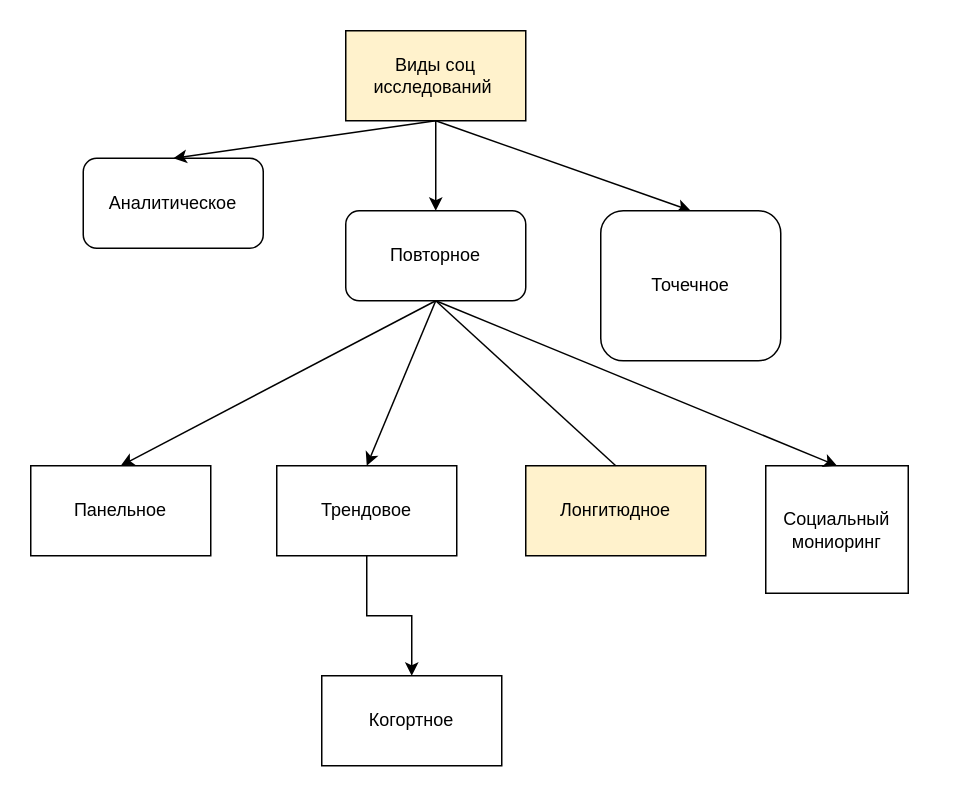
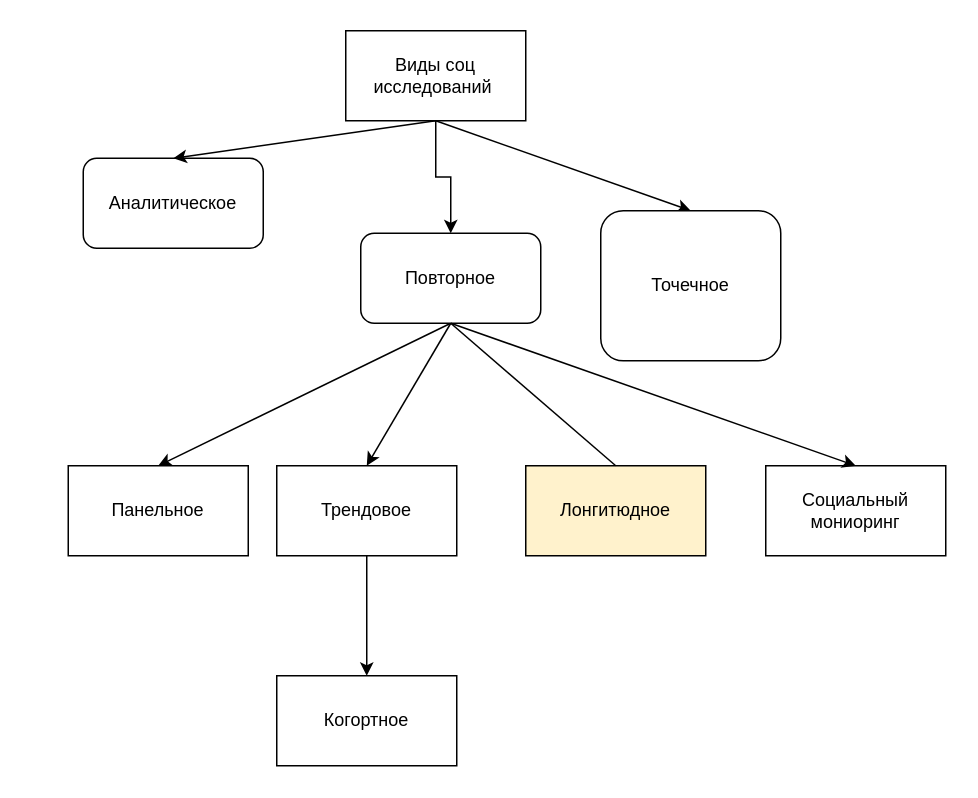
(436, 76) -> (436, 76)
(436, 256) -> (451, 278)
(121, 511) -> (158, 511)
(837, 530) -> (856, 511)
(412, 721) -> (367, 721)
